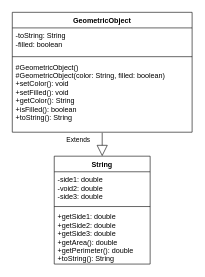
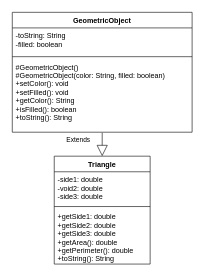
(102, 164) -> (102, 164)
